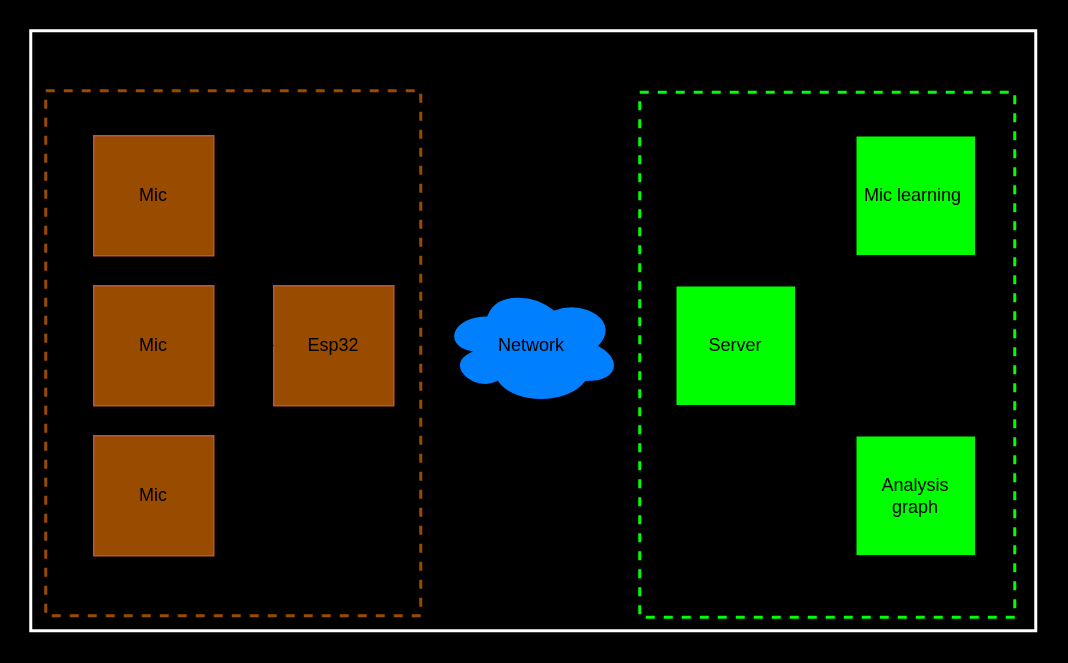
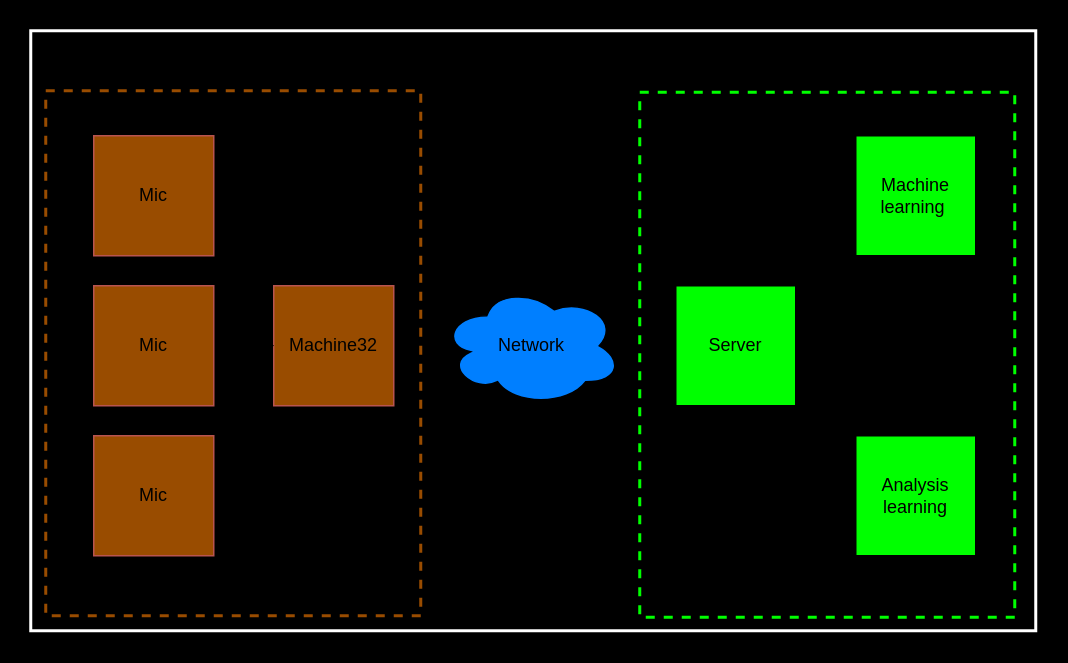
(916, 196) -> (916, 196)
(334, 346) -> (334, 346)
(916, 496) -> (916, 496)
